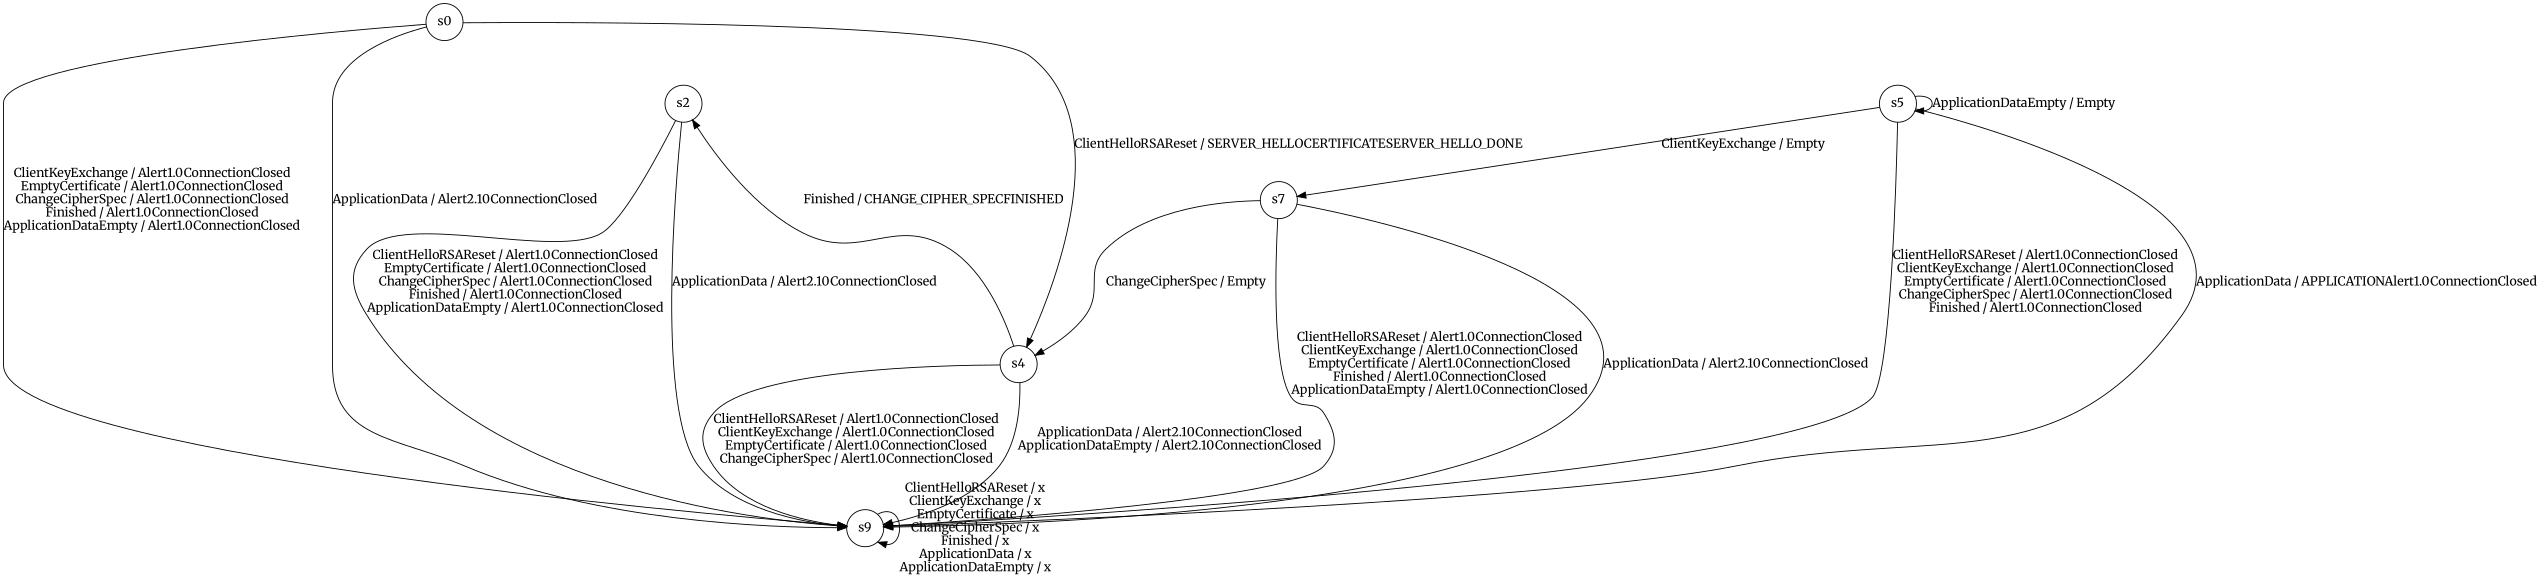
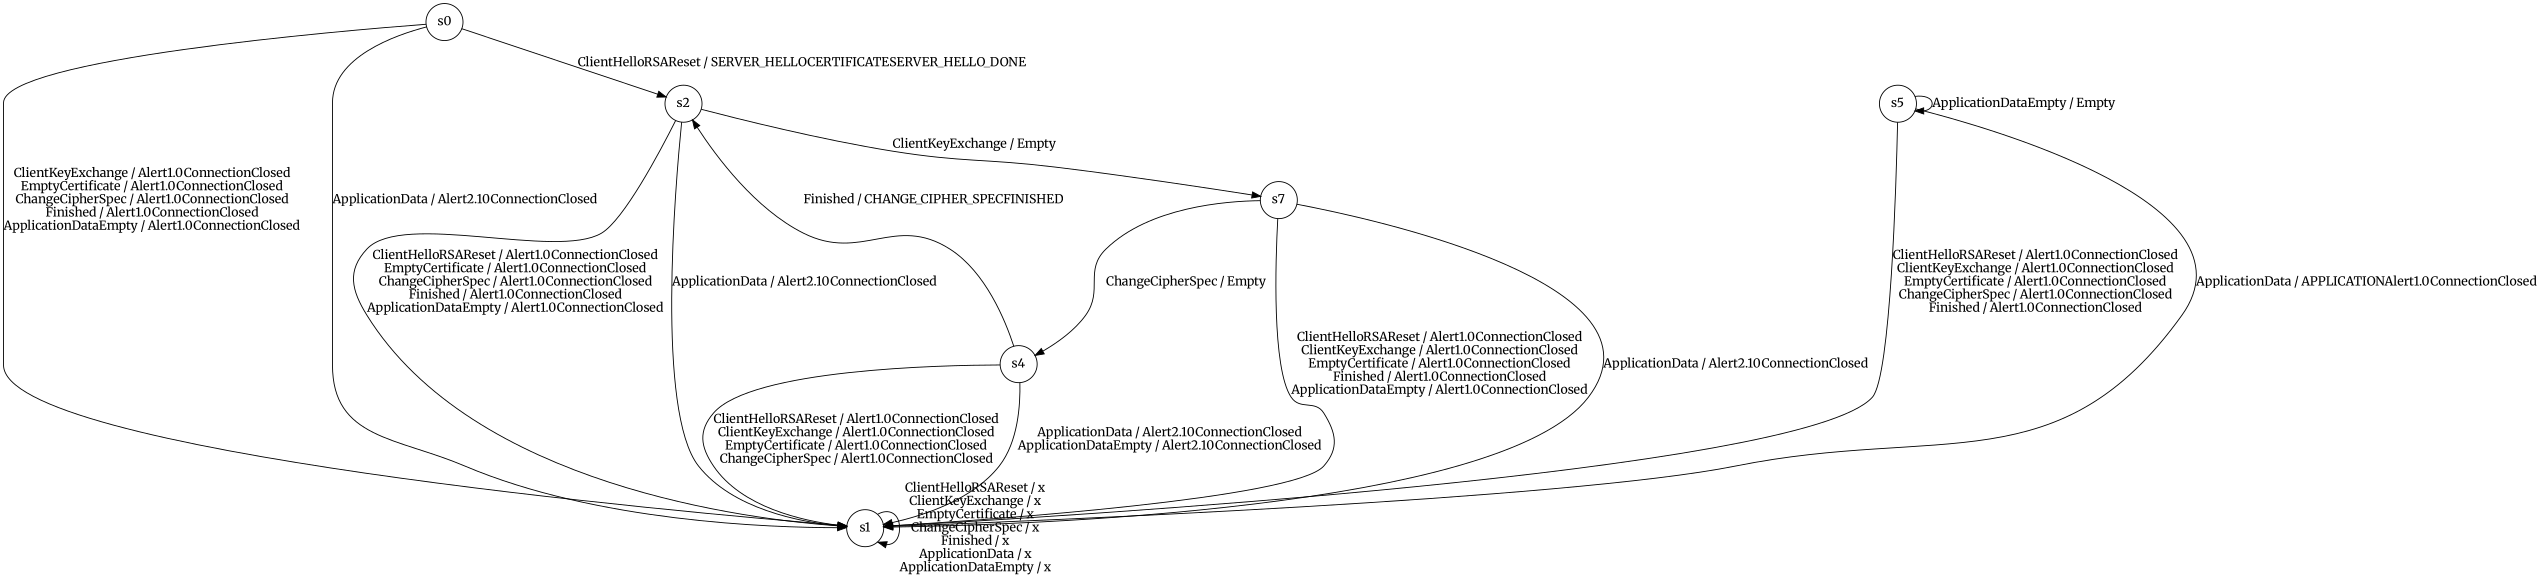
(899, 33) -> (560, 61)
(1593, 151) -> (975, 160)
(865, 528) -> (865, 528)
